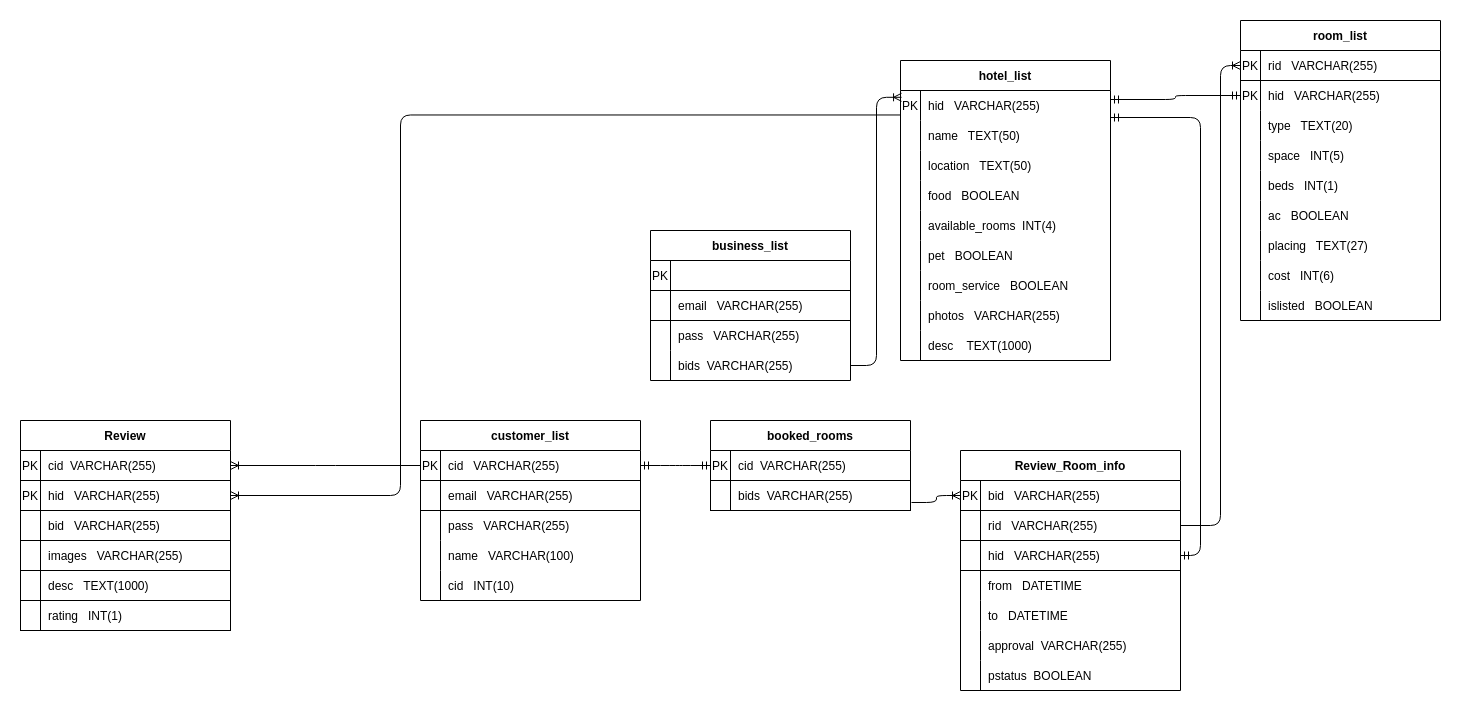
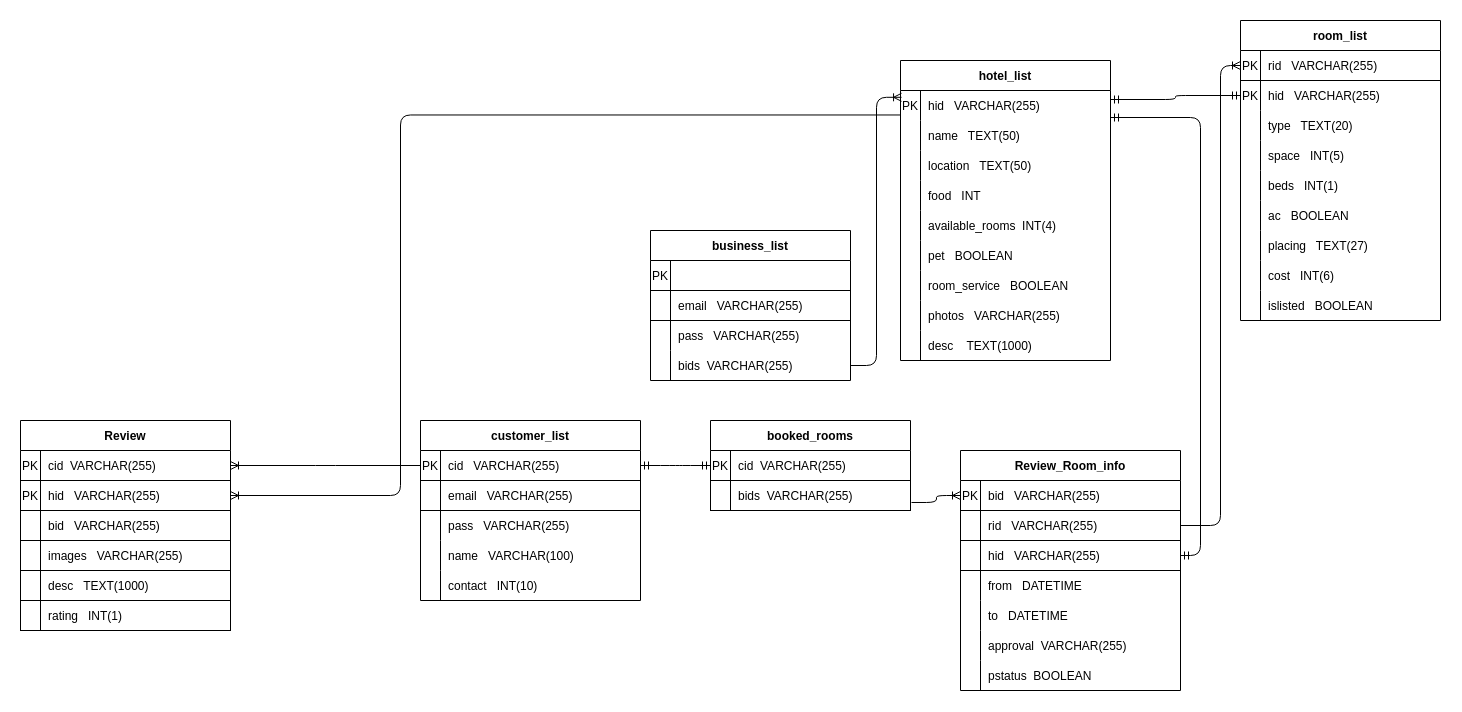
(972, 196) -> (958, 196)
(487, 586) -> (502, 586)
